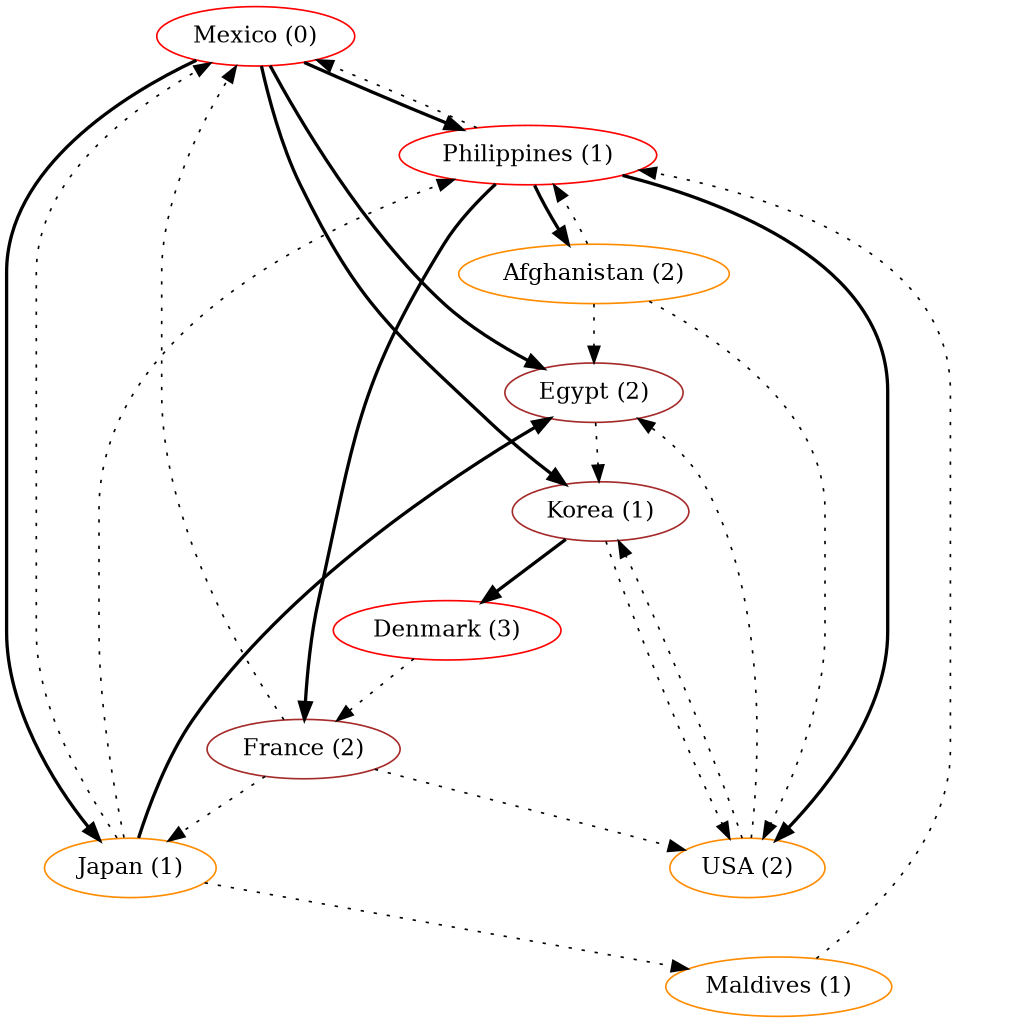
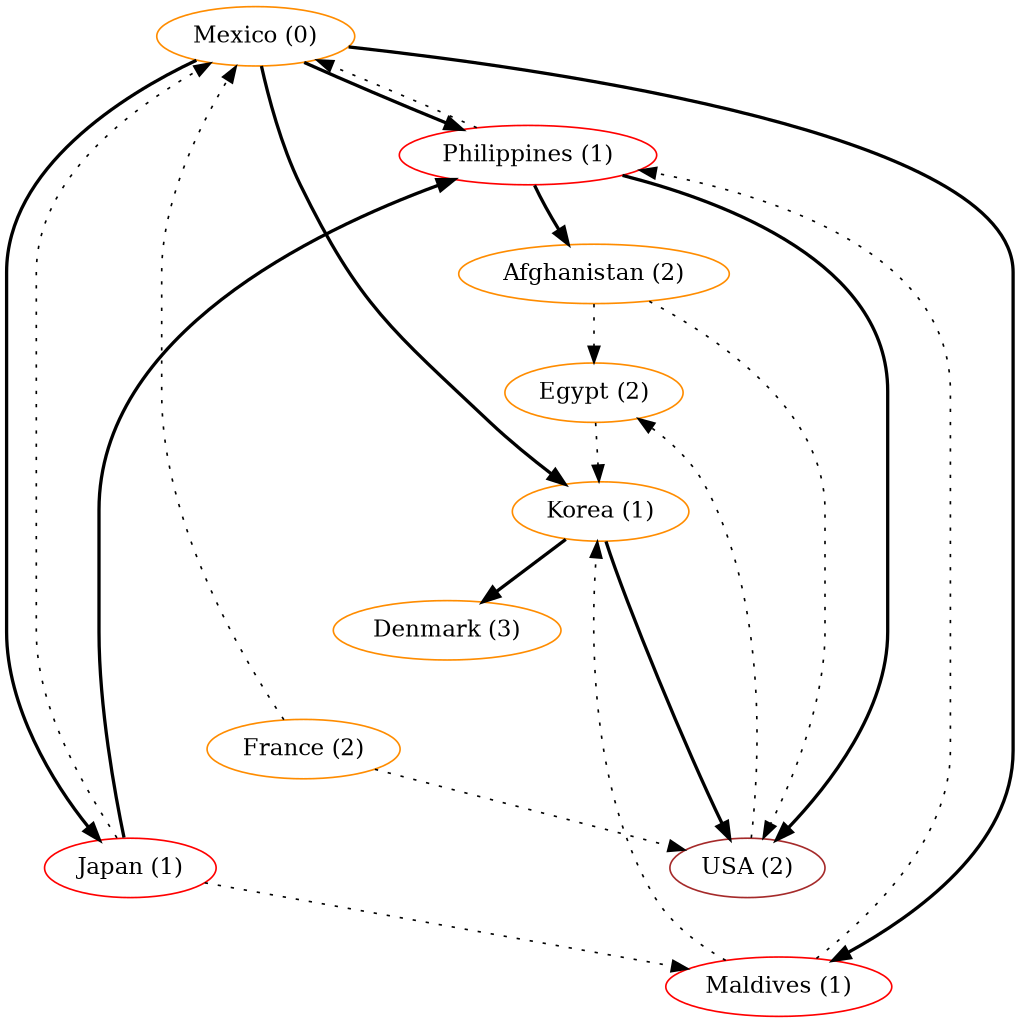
(256, 36) -> (256, 36)
(576, 221) -> none
(379, 232) -> (1013, 284)
(594, 393) -> (594, 393)
(359, 426) -> none
(117, 428) -> (117, 428)
(601, 512) -> (601, 512)
(300, 599) -> none
(447, 630) -> (447, 630)
(382, 684) -> none
(661, 684) -> (661, 684)
(688, 695) -> (610, 779)
(304, 749) -> (304, 749)
(224, 804) -> none
(130, 868) -> (130, 868)
(747, 868) -> (747, 868)
(779, 987) -> (779, 987)
